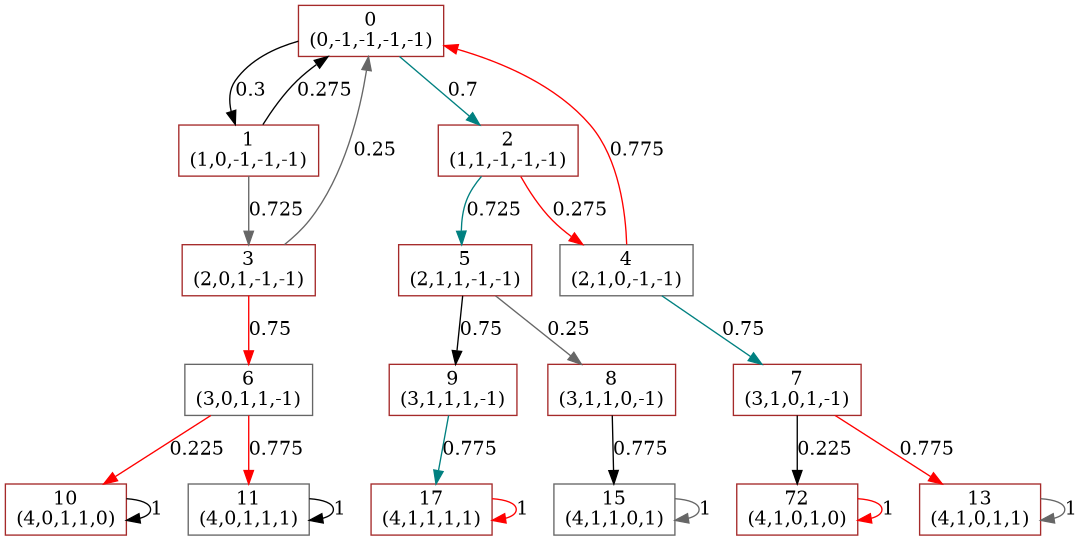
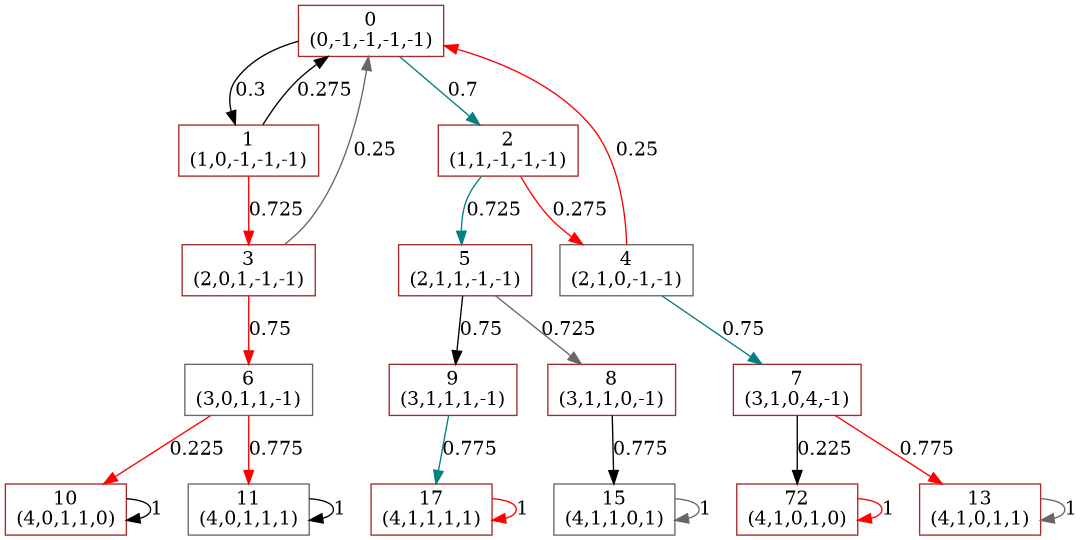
(637, 151) -> (637, 151)
(249, 204) -> (249, 204)
(569, 330) -> (569, 330)
(797, 390) -> (797, 390)
